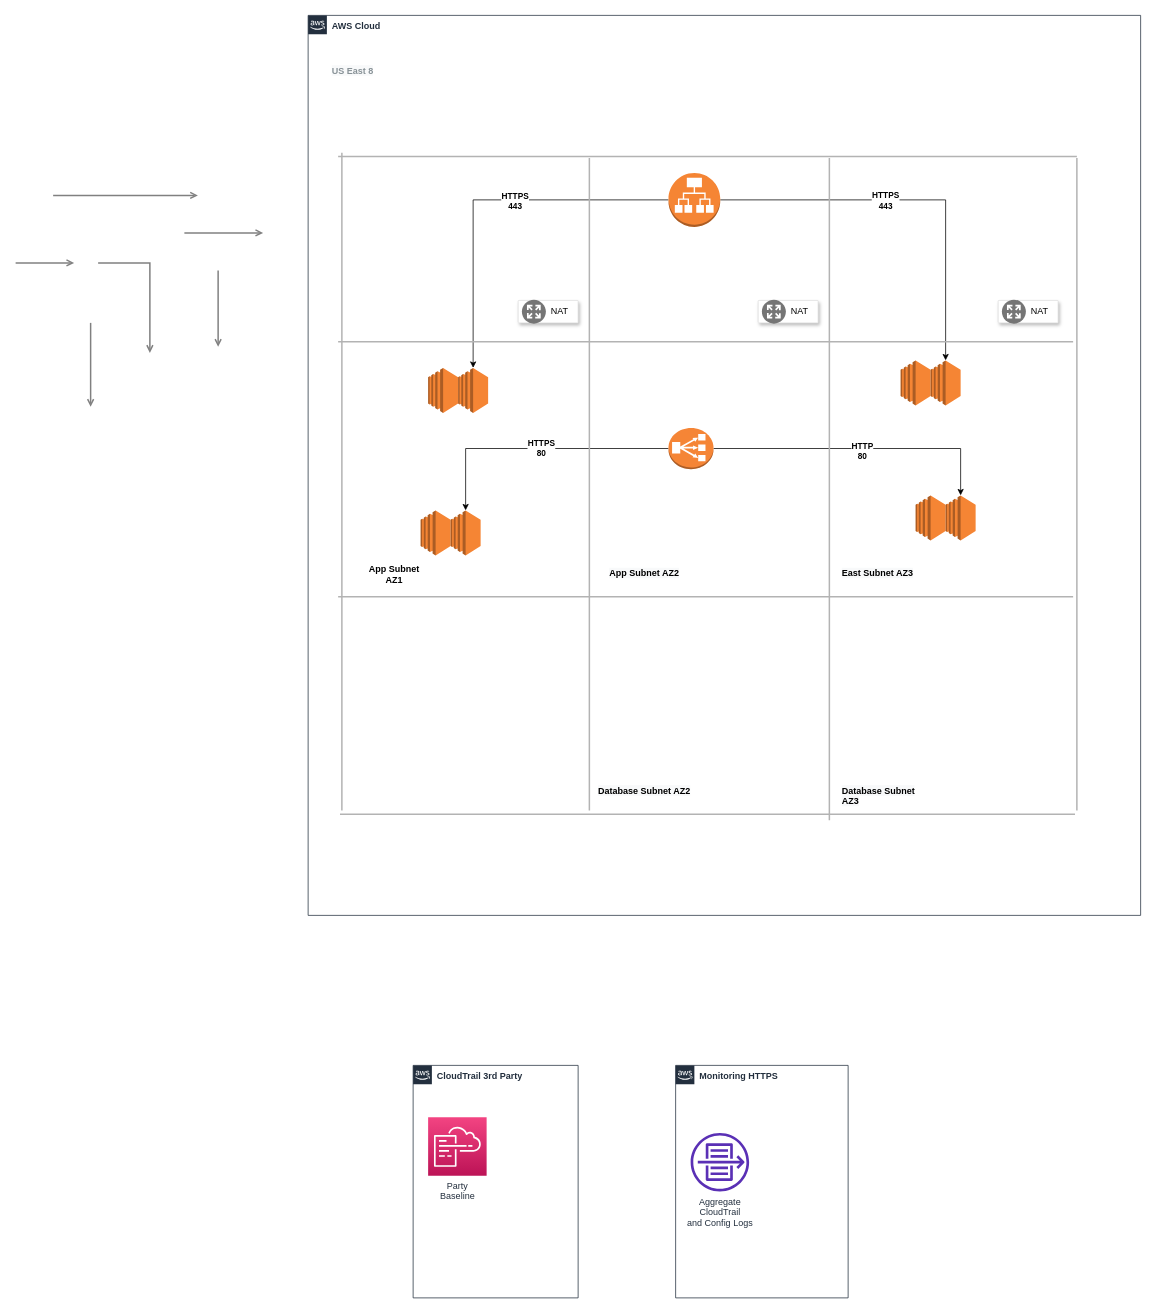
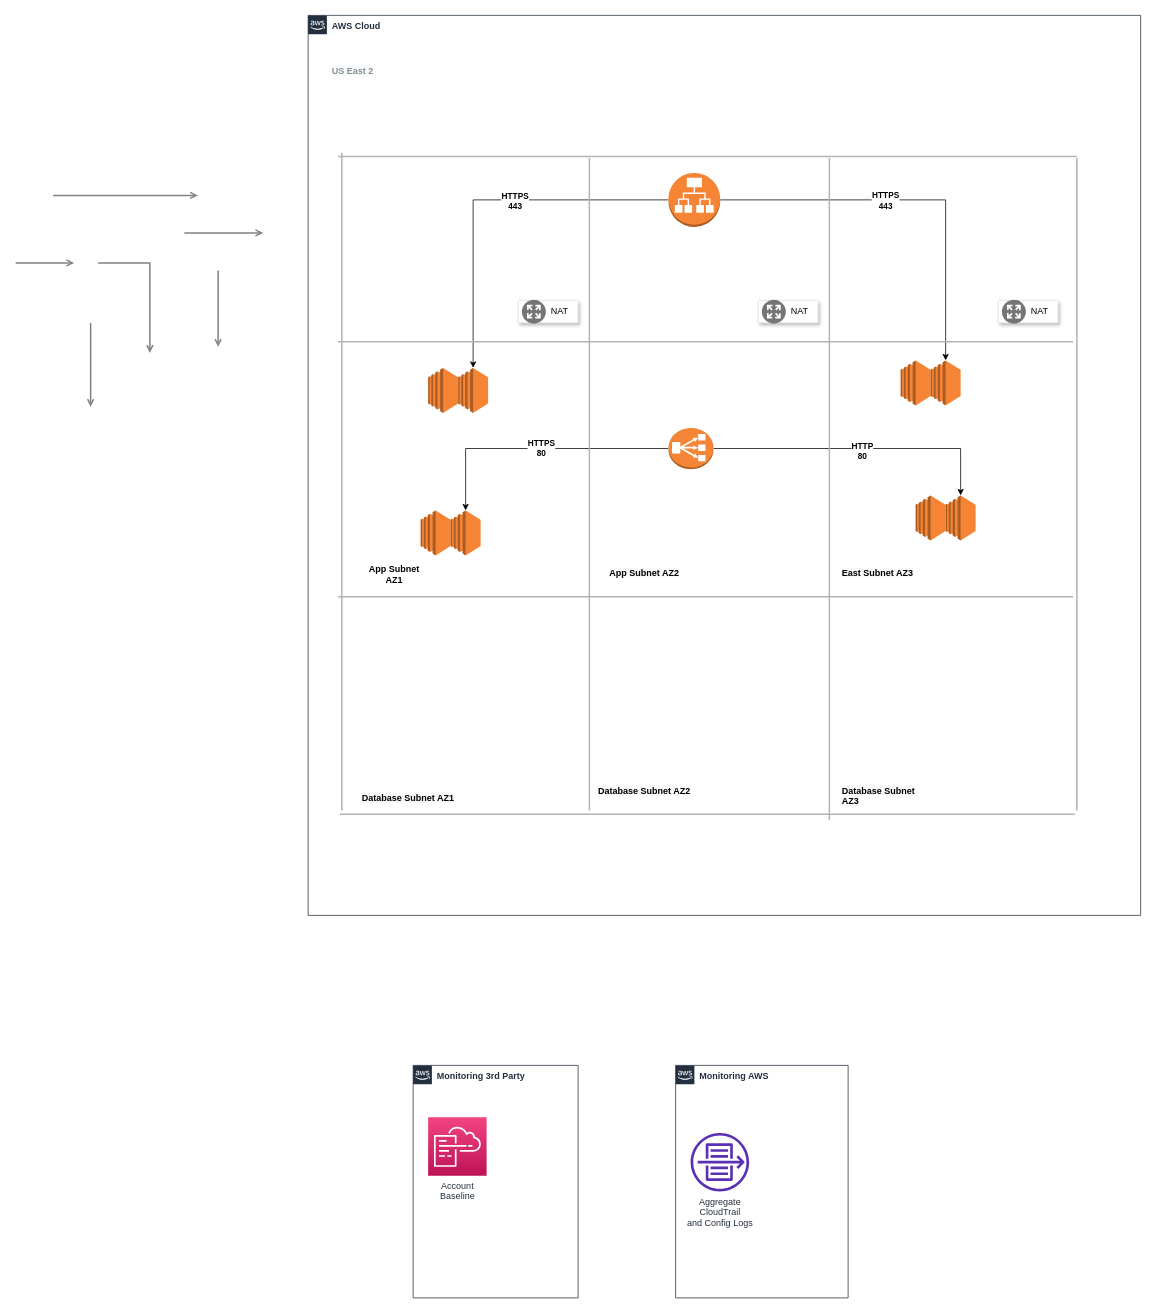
(352, 71) -> (352, 71)
none -> (417, 799)
(481, 1076) -> (483, 1076)
(736, 1076) -> (731, 1076)
(458, 1192) -> (458, 1192)
